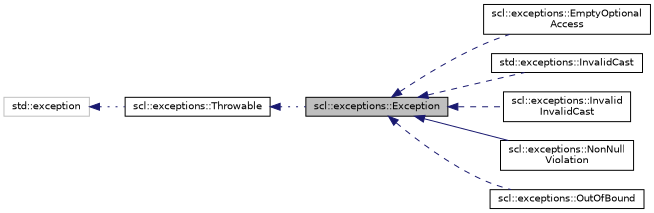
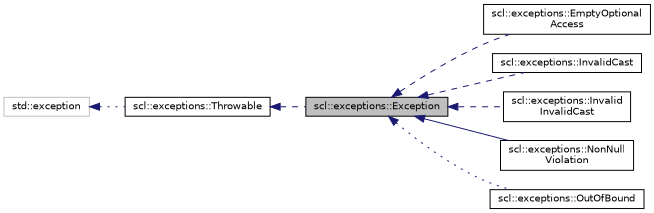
(567, 63) -> (567, 63)
(293, 107) -> (293, 107)
(450, 162) -> (450, 162)
